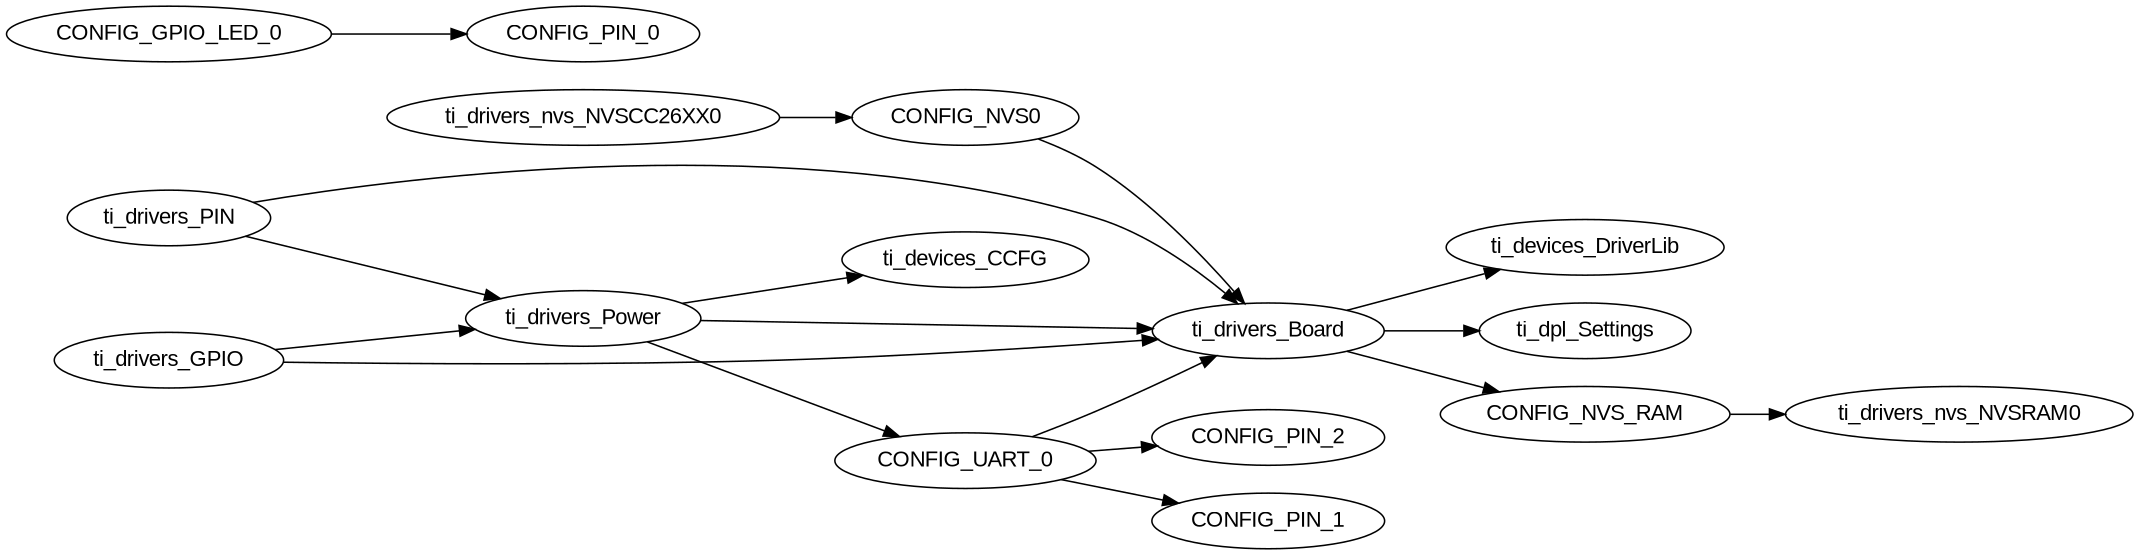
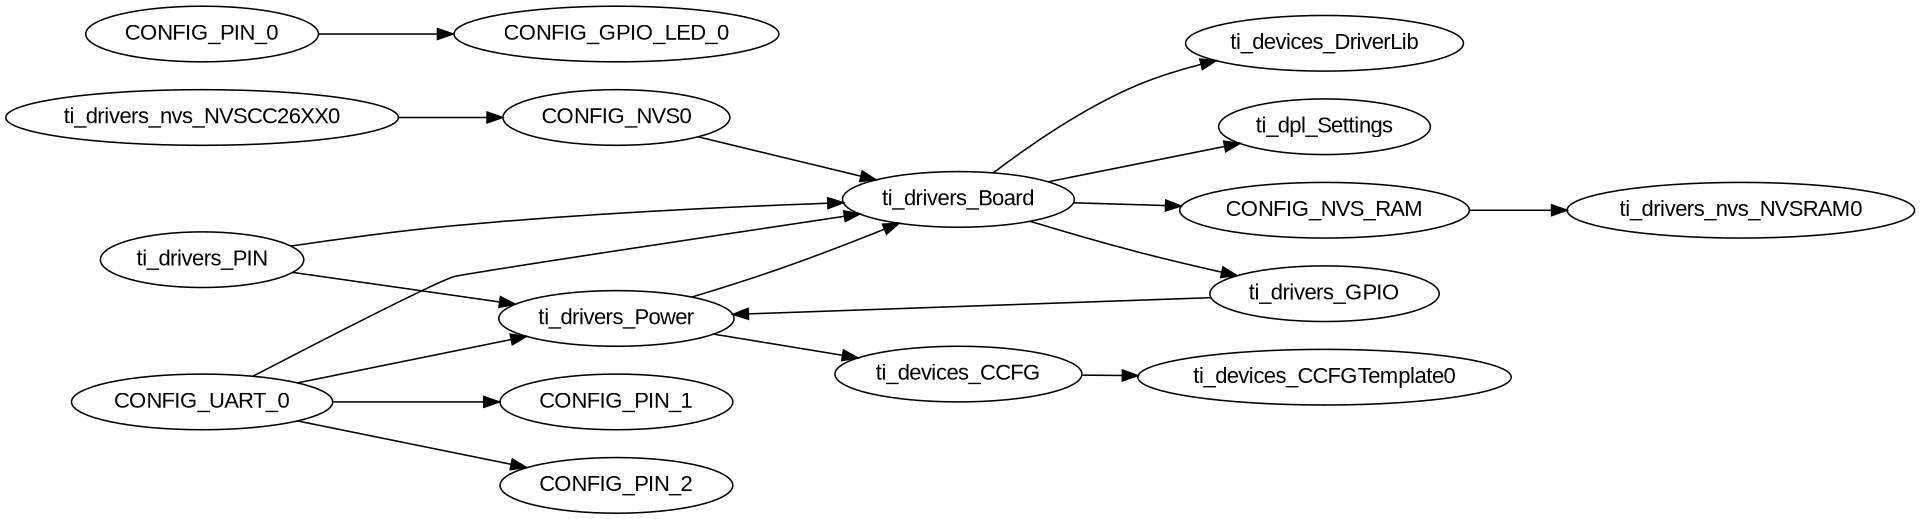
(391, 34) -> (378, 34)
(735, 361) -> (1125, 249)
none -> (1325, 377)
(766, 386) -> (404, 361)
